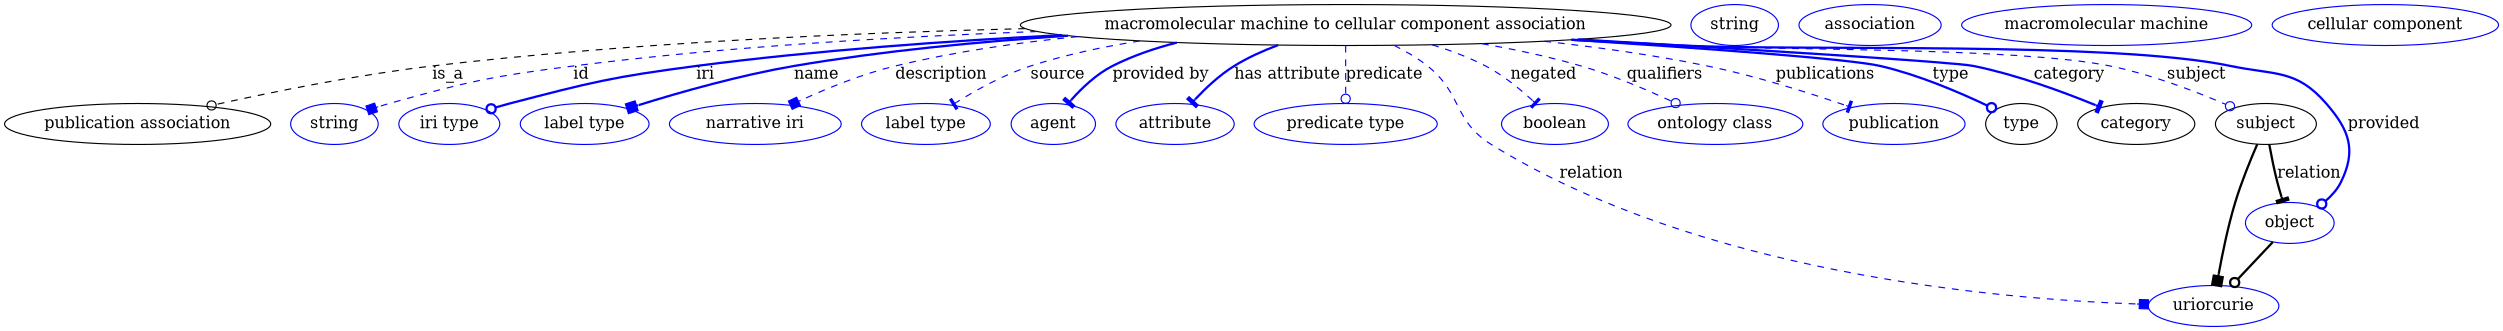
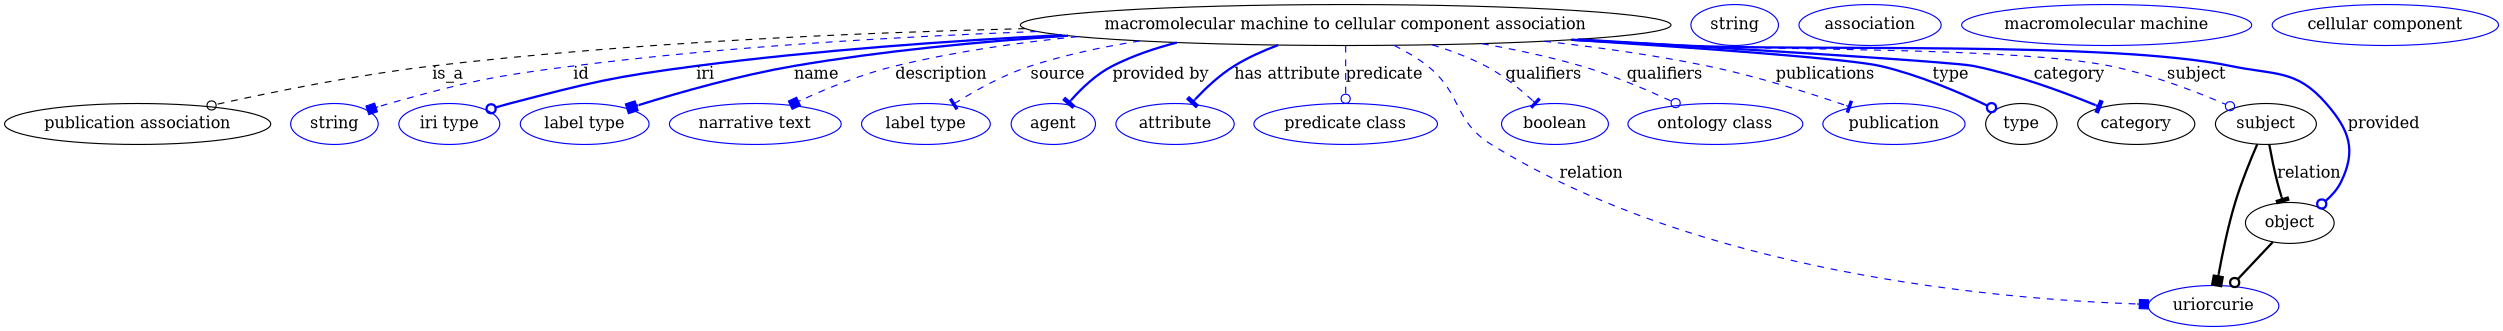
(1544, 75) -> (1544, 75)
(755, 124) -> (755, 124)
(1346, 124) -> (1346, 124)
(2290, 223) -> (2290, 223)
